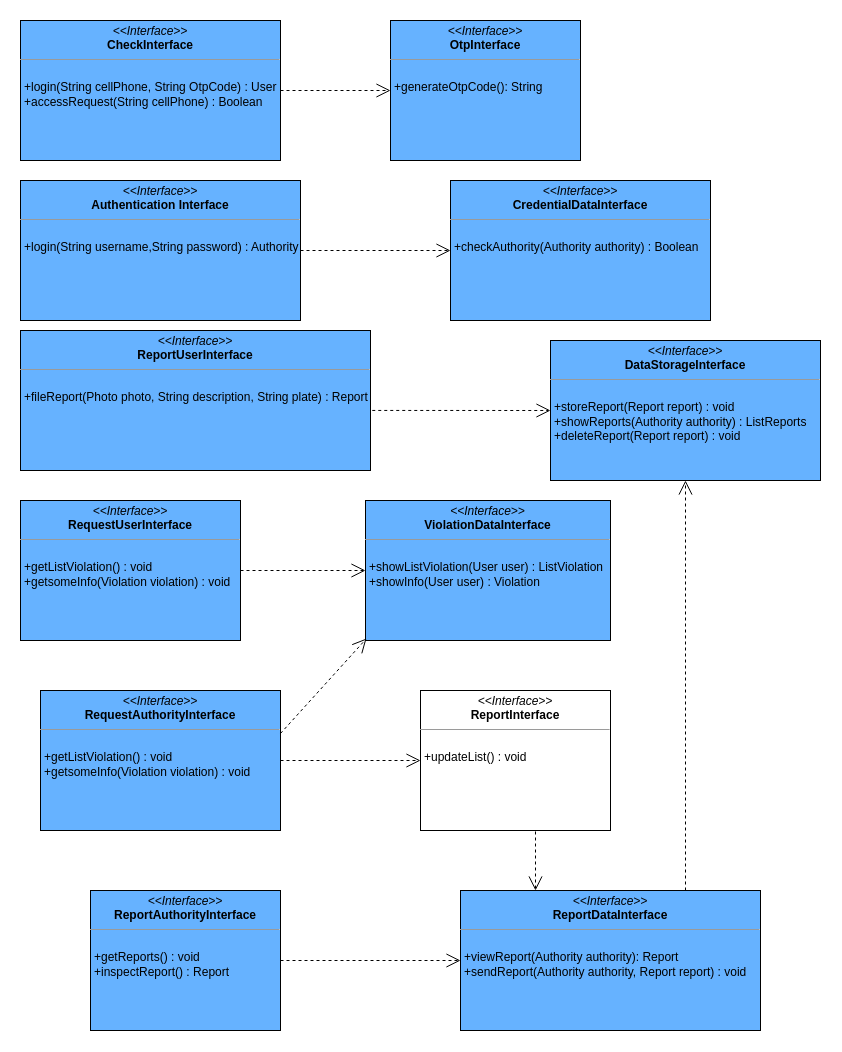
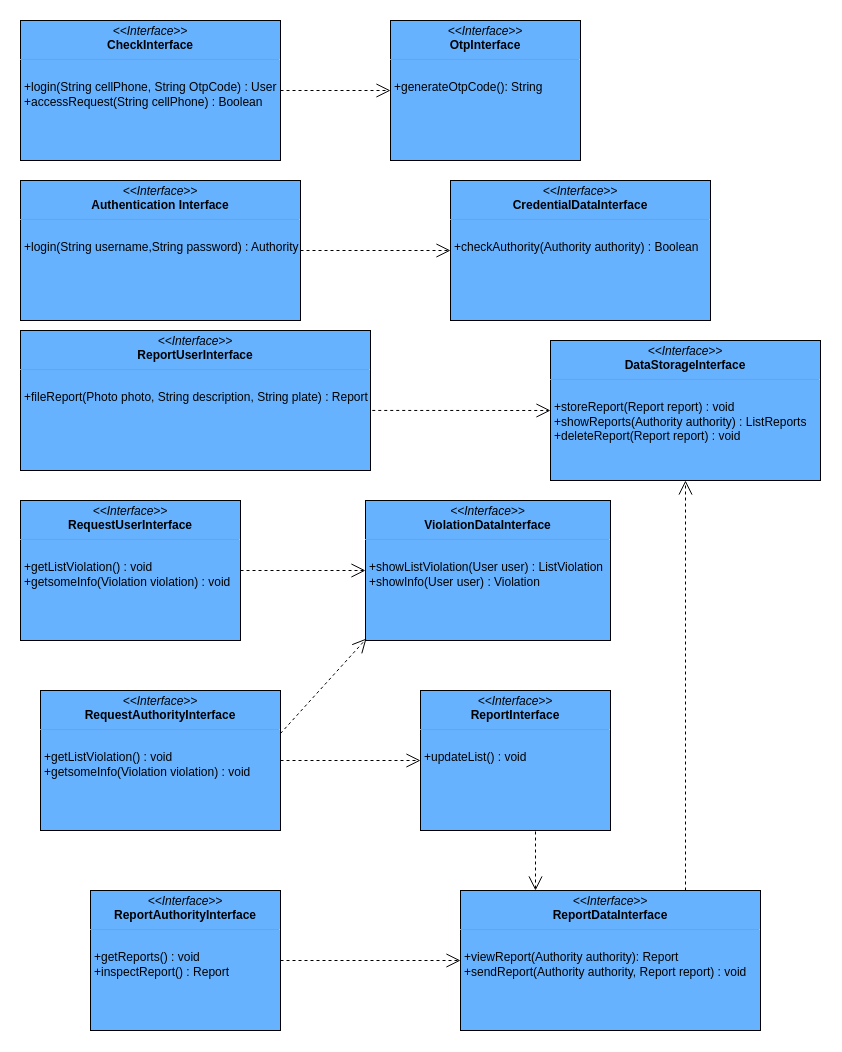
(516, 761) -> (516, 761)
